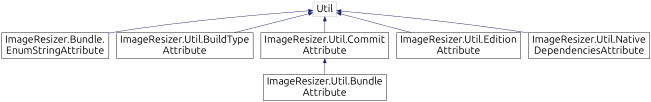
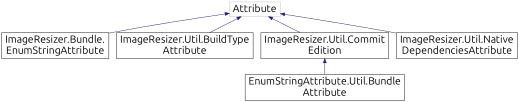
(325, 9) -> (255, 9)
(325, 46) -> (325, 46)
(459, 46) -> none
(325, 87) -> (325, 87)
